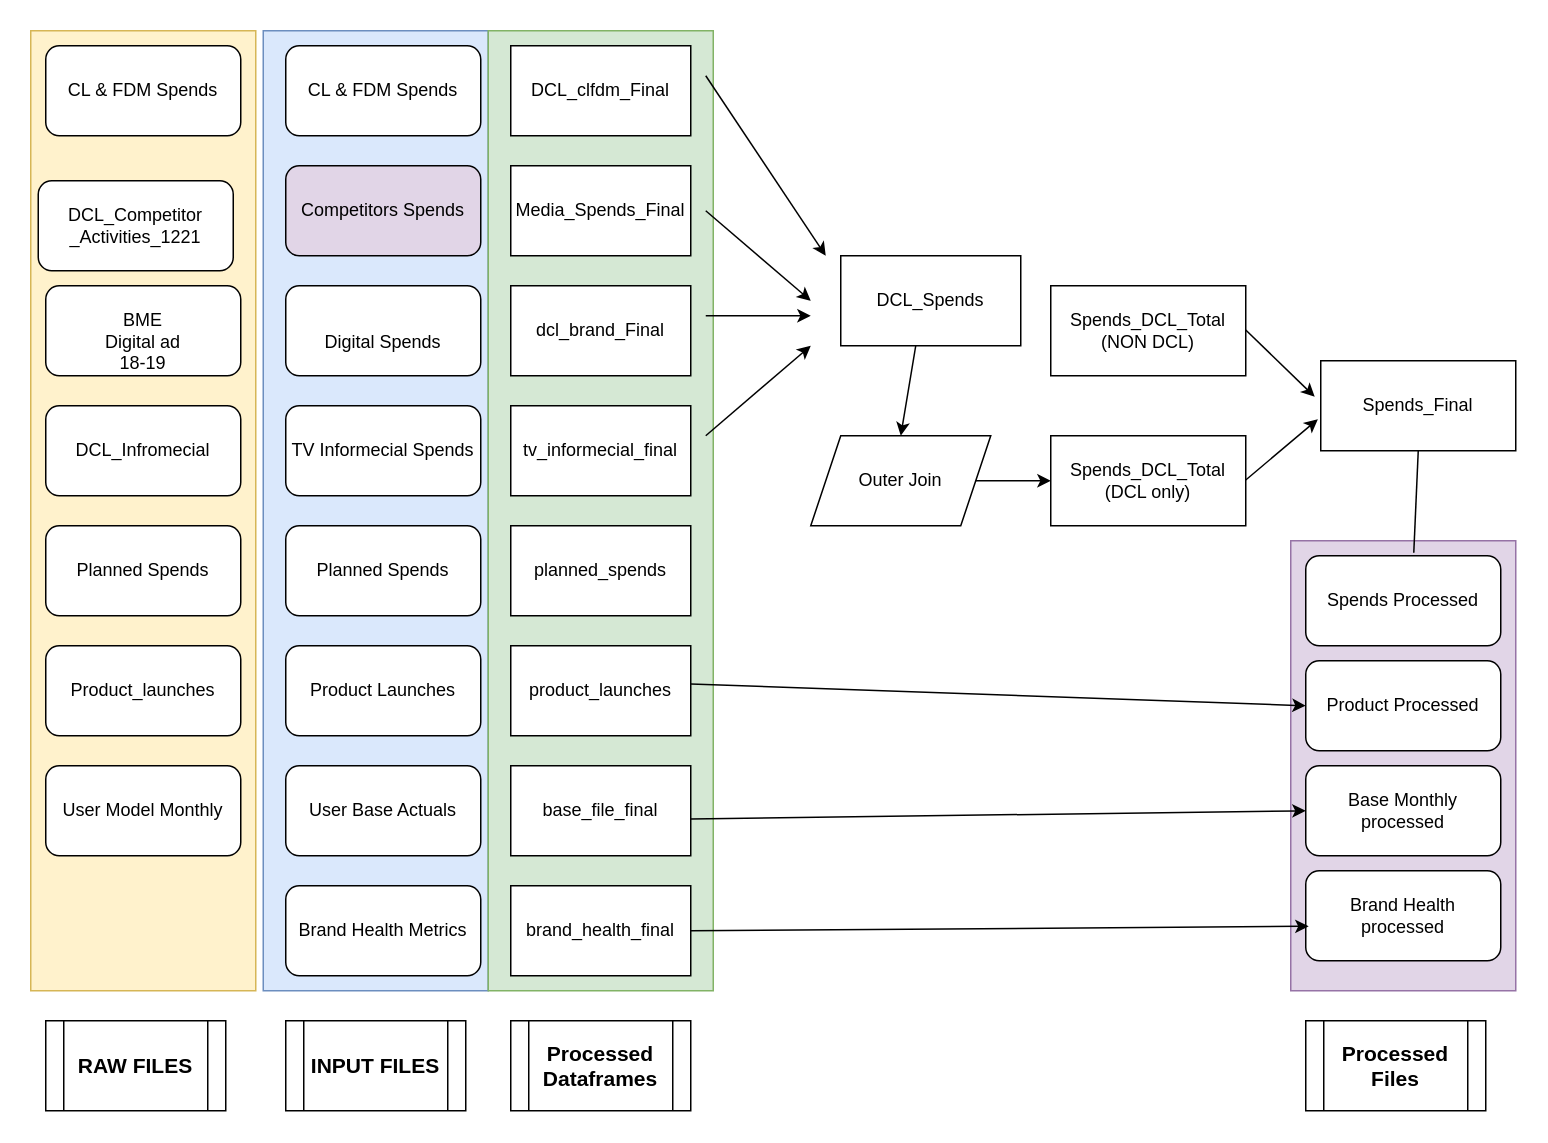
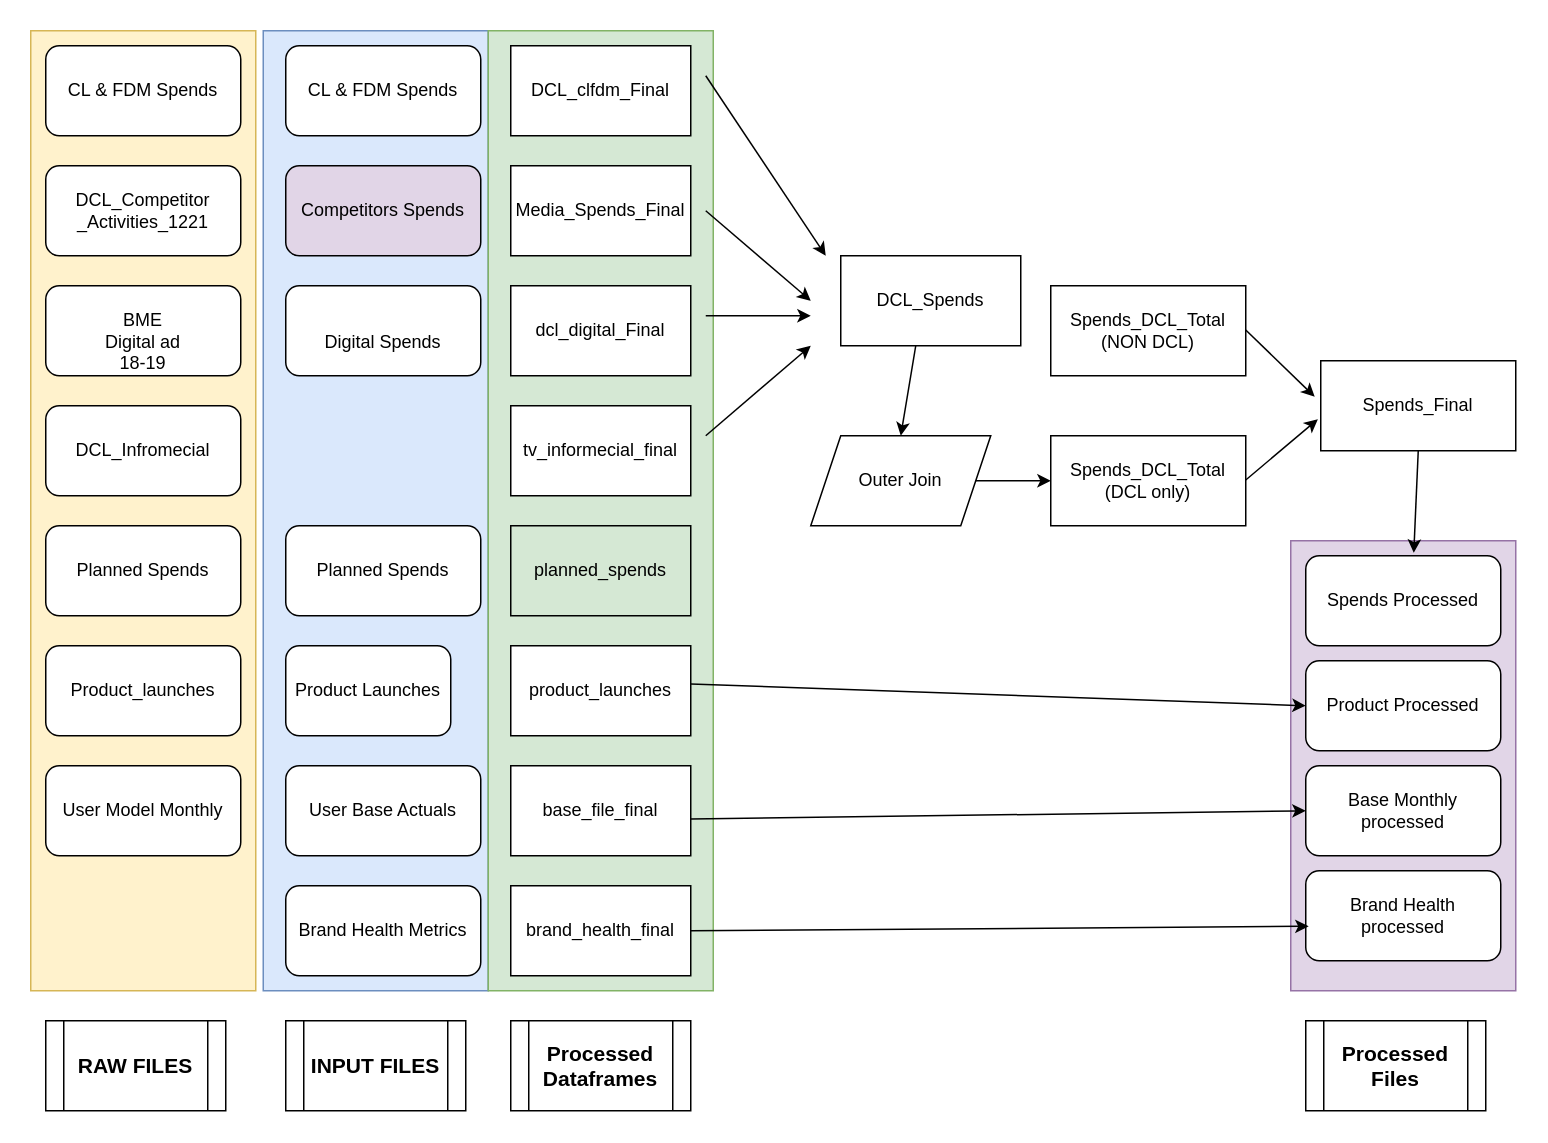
(136, 226) -> (143, 211)
(601, 331) -> (601, 331)
(383, 451) -> none
(1414, 545) -> (1414, 541)
(601, 571) -> (601, 571)
(383, 691) -> (368, 691)
